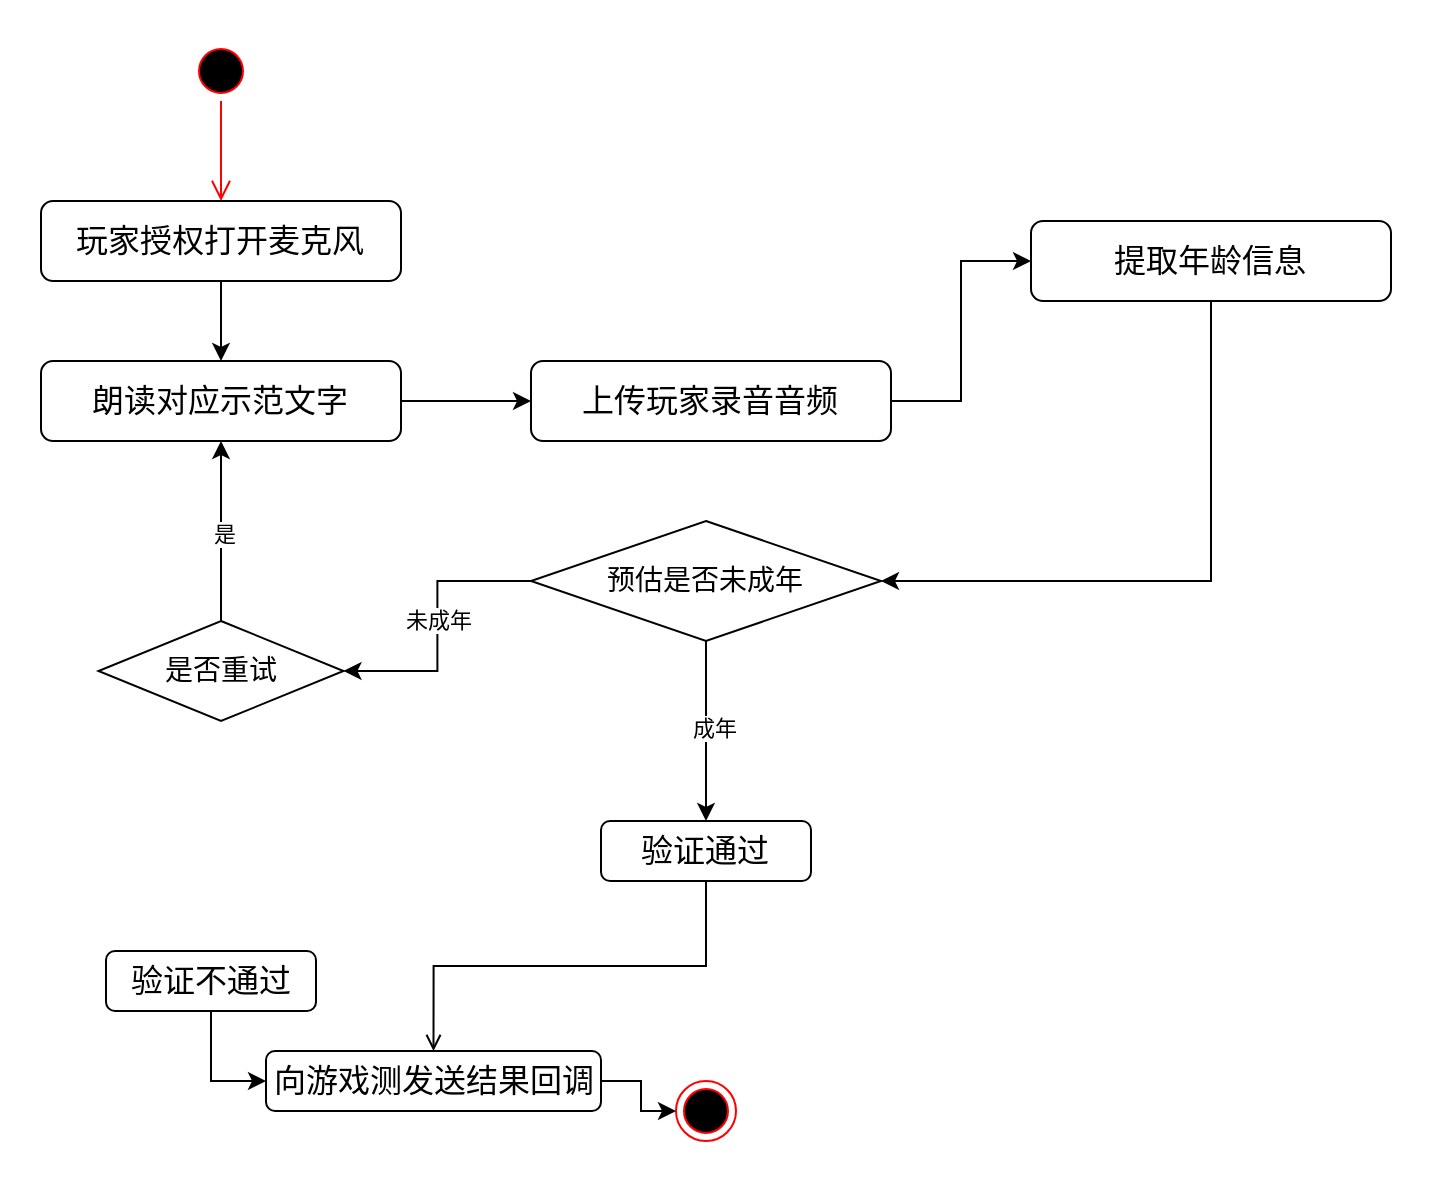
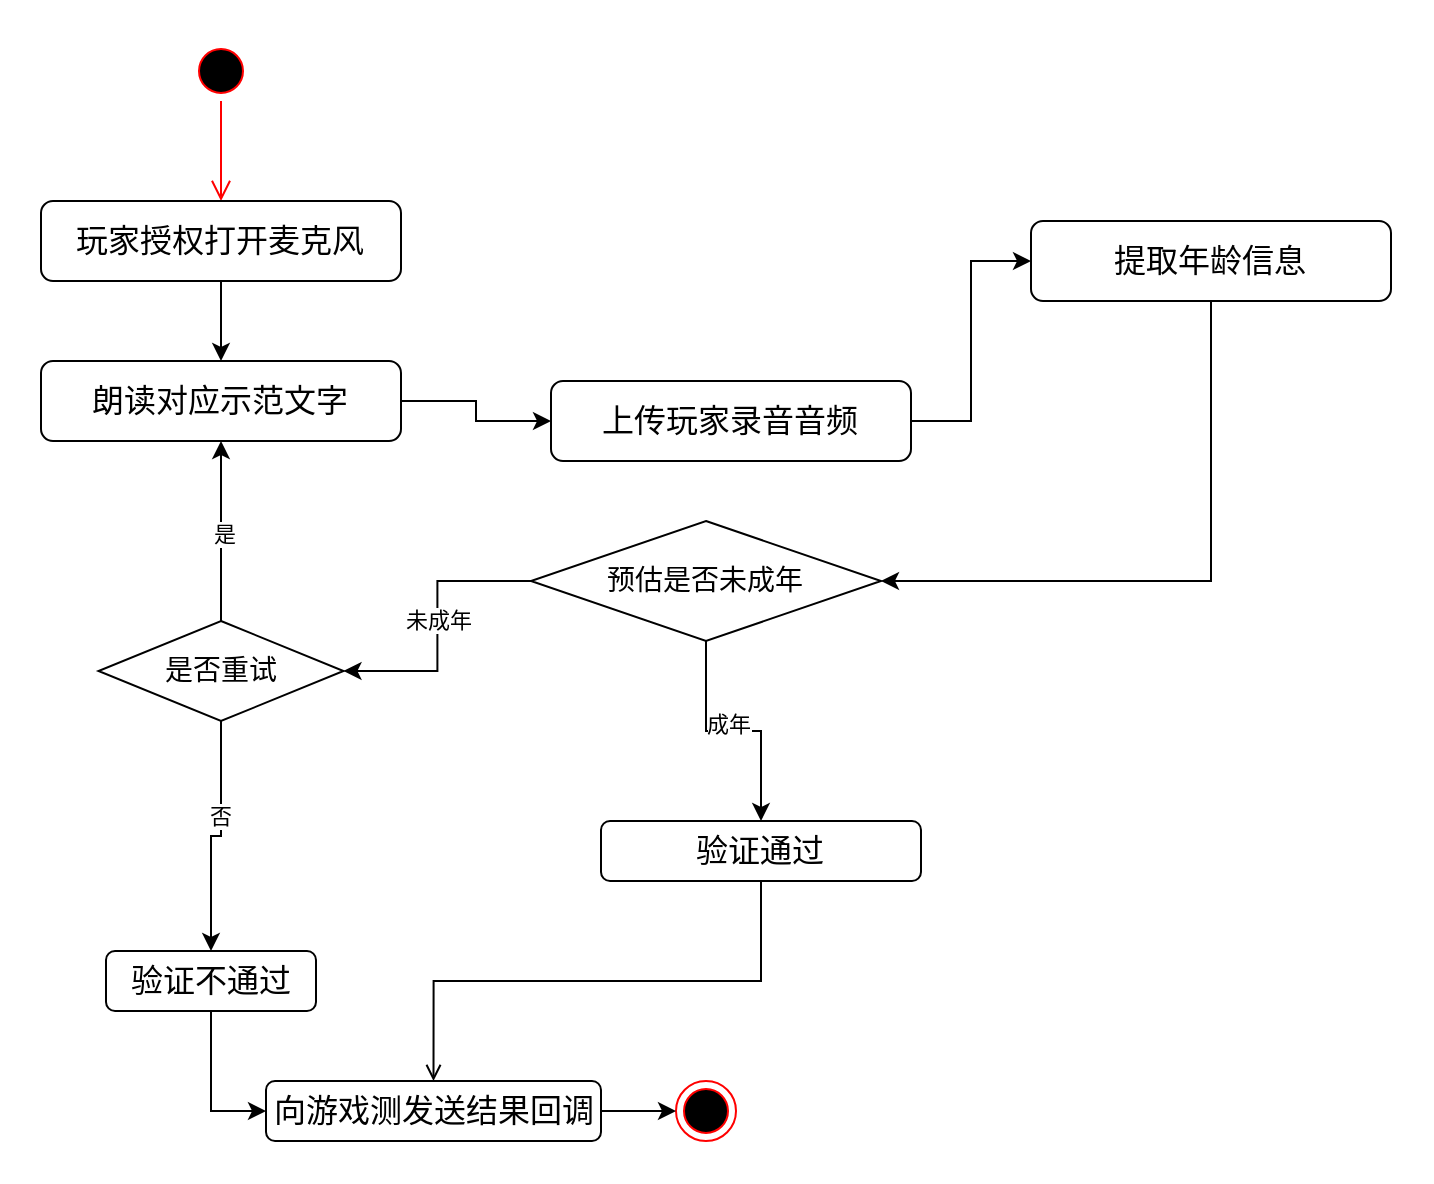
(711, 401) -> (731, 421)
none -> (221, 834)
(706, 851) -> (761, 851)
(434, 1081) -> (434, 1111)
